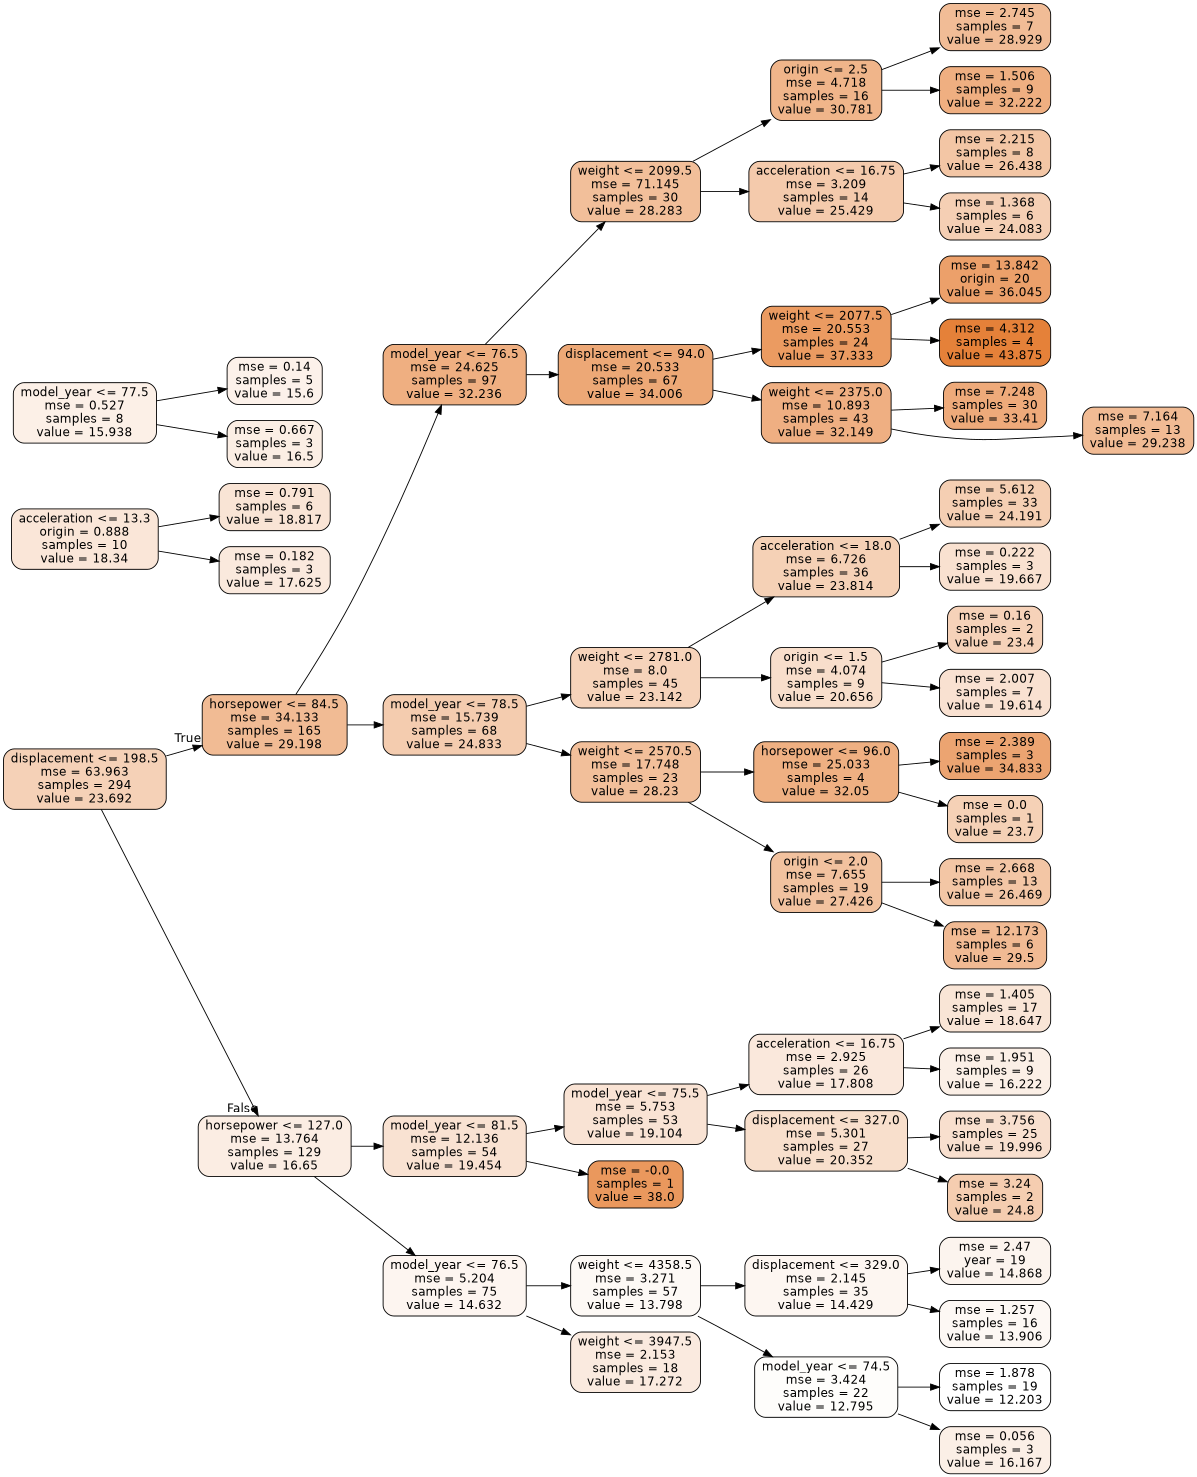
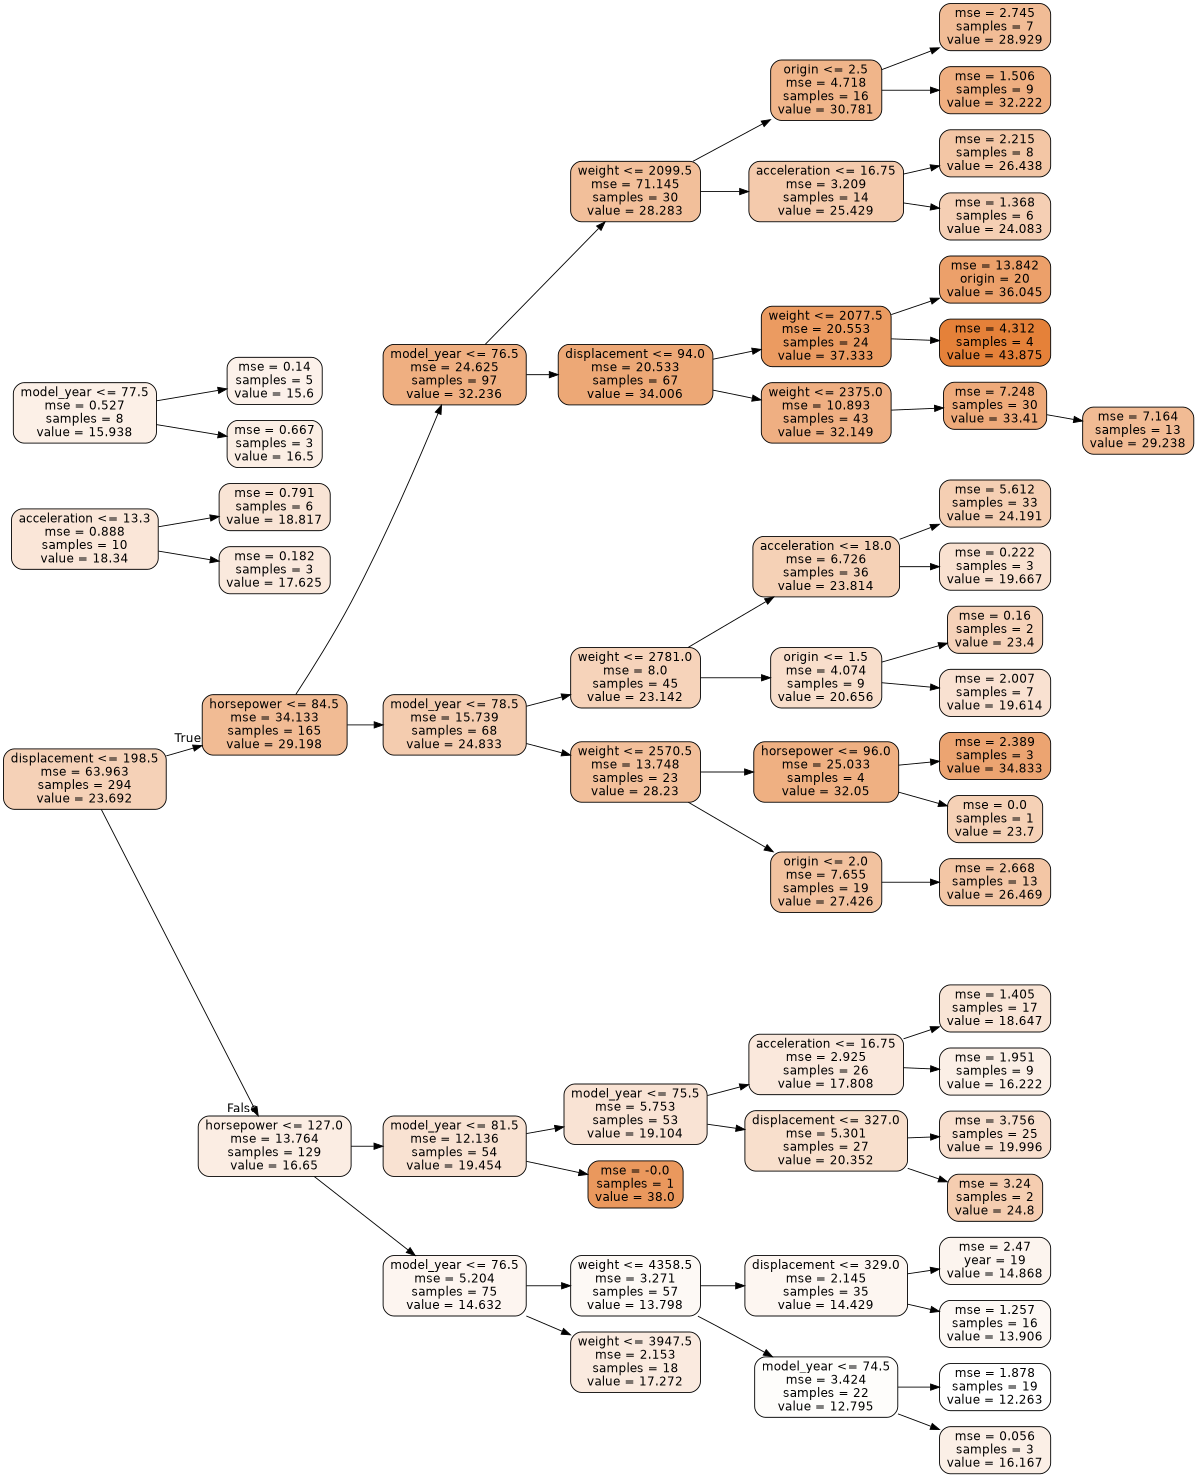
(982, 440) -> (1060, 417)
(85, 539) -> (85, 539)
(636, 772) -> (636, 772)
(995, 945) -> none
(995, 1387) -> (995, 1387)
